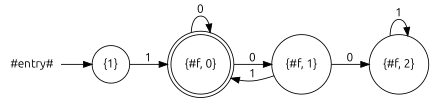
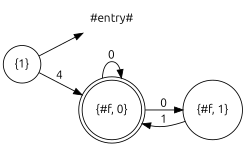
(149, 58) -> (60, 76)
(72, 64) -> (57, 47)
(399, 64) -> none
